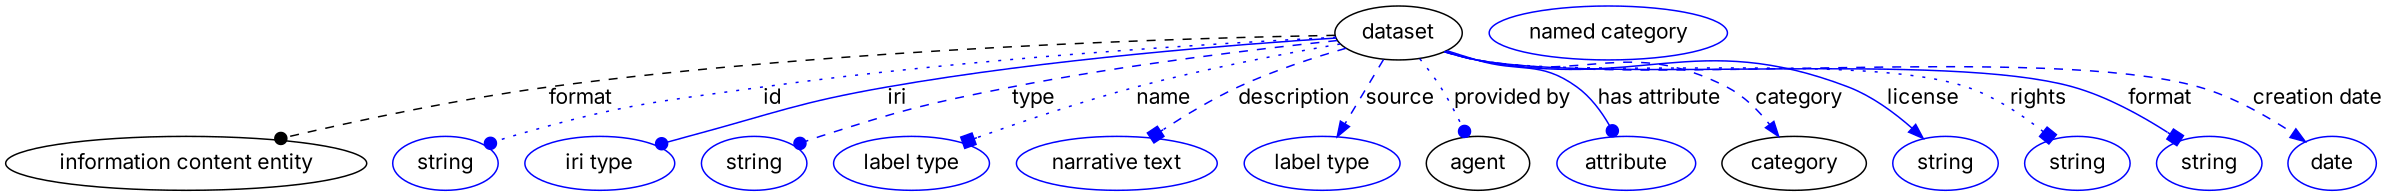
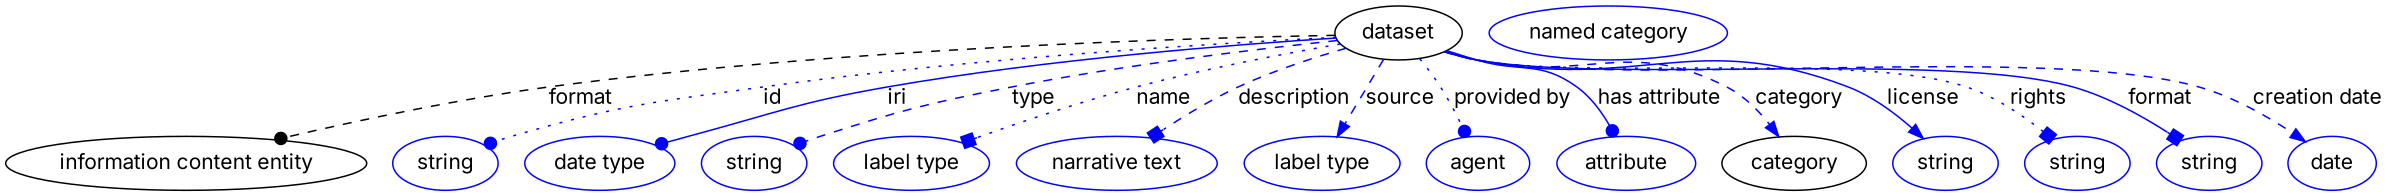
(600, 163) -> (600, 163)
(1478, 163) -> (1478, 163)
